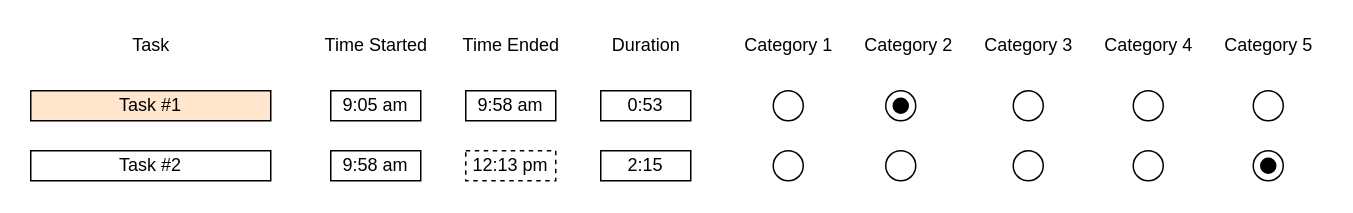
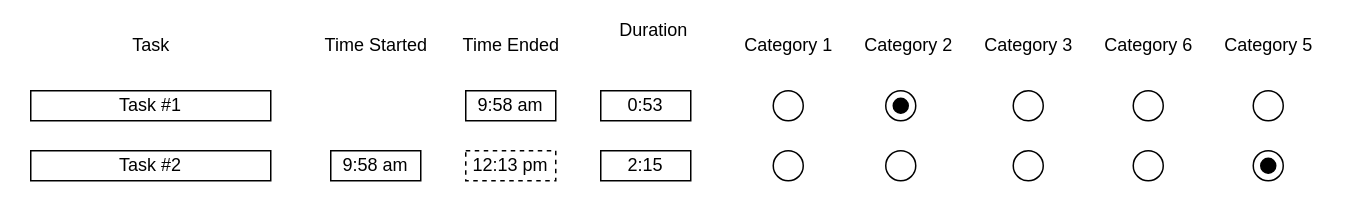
(646, 46) -> (653, 31)
(1149, 46) -> (1149, 46)
(151, 106) -> (151, 106)
(376, 106) -> none
